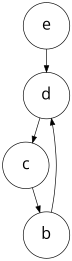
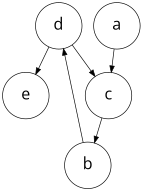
none -> (117, 26)
(46, 57) -> (44, 58)
